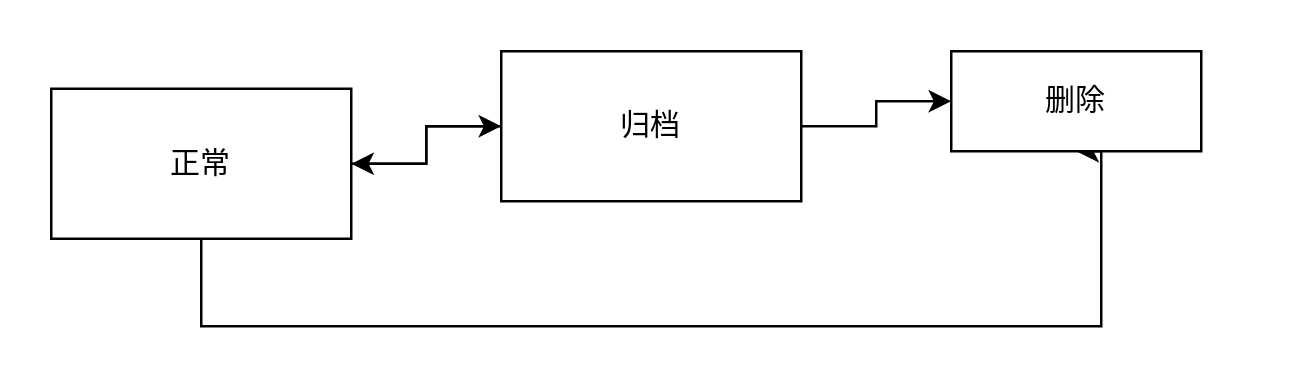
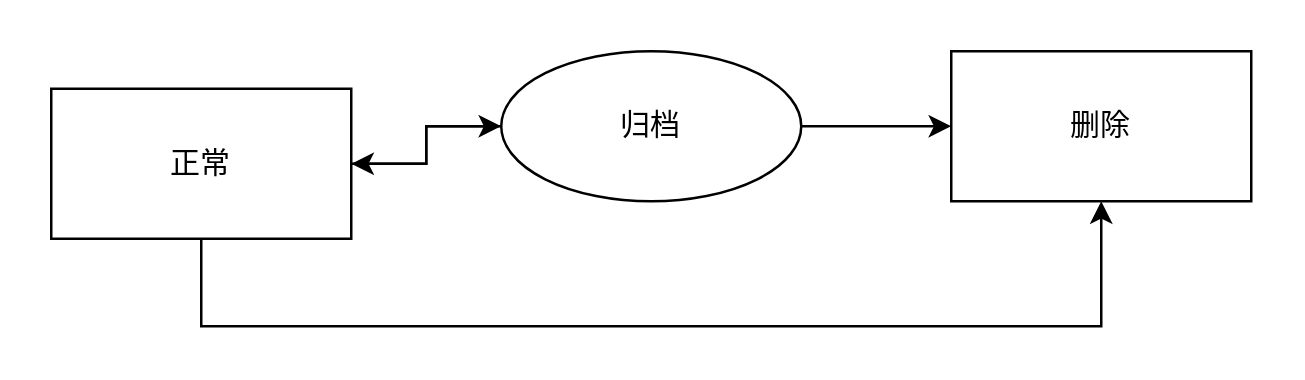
(1076, 101) -> (1101, 126)
(651, 126) -> (651, 126)
